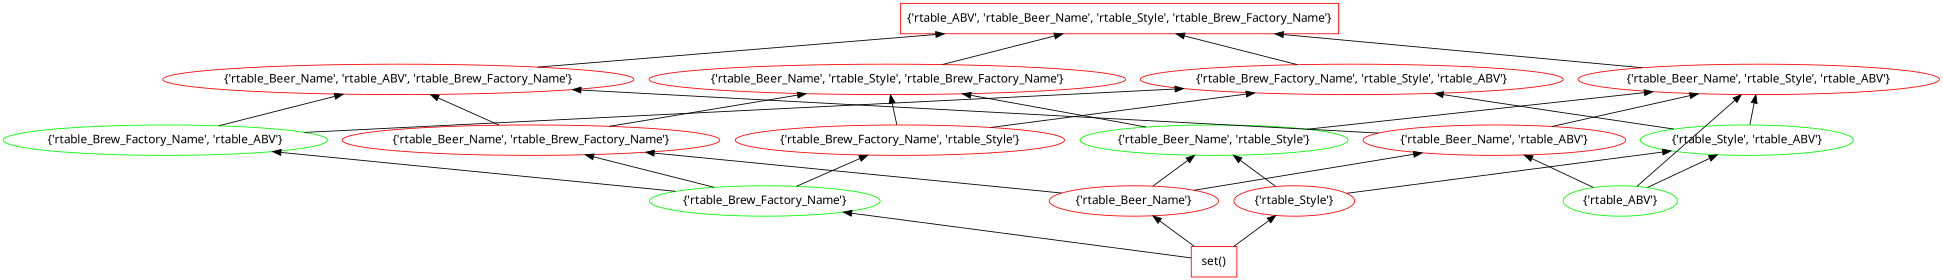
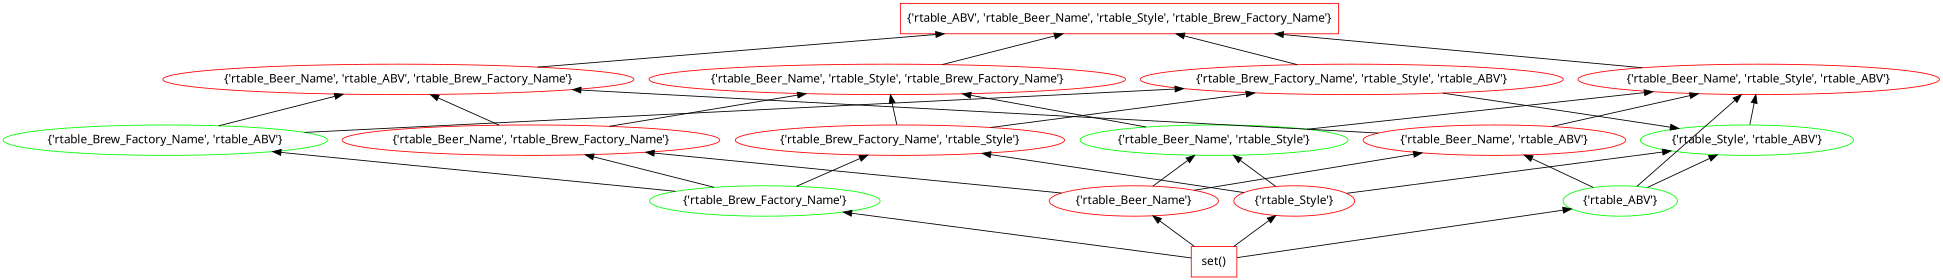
(1558, 112) -> (1557, 110)
none -> (1117, 174)
none -> (1400, 234)
